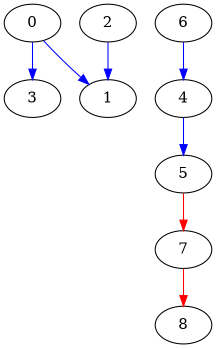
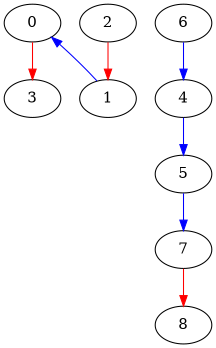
(33, 56) -> (33, 56)
(108, 56) -> (108, 56)
(62, 59) -> (79, 62)
(184, 207) -> (184, 207)
